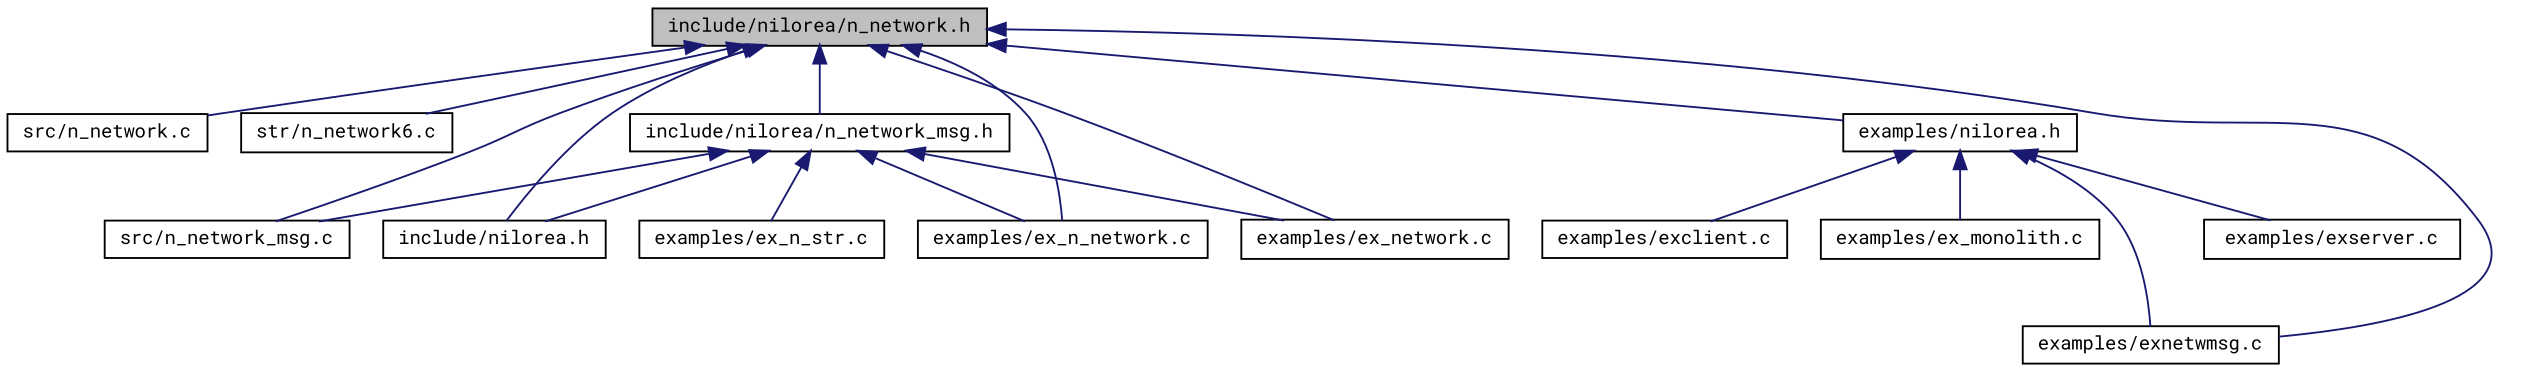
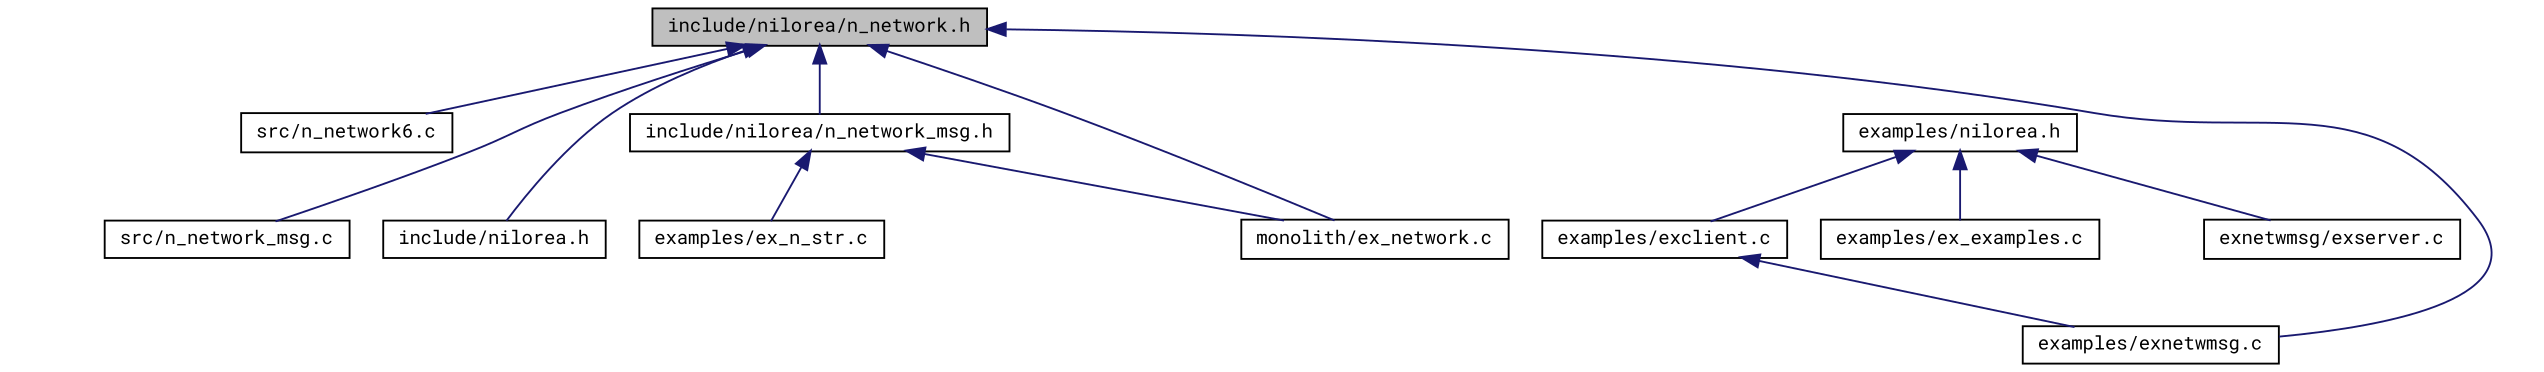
(1425, 83) -> none
(107, 133) -> none
(347, 133) -> (347, 133)
(514, 188) -> none
(648, 189) -> none
(2119, 222) -> (1917, 294)
(1063, 239) -> none
(1375, 239) -> (1375, 239)
(1960, 239) -> (1960, 239)
(2332, 239) -> (2332, 239)
